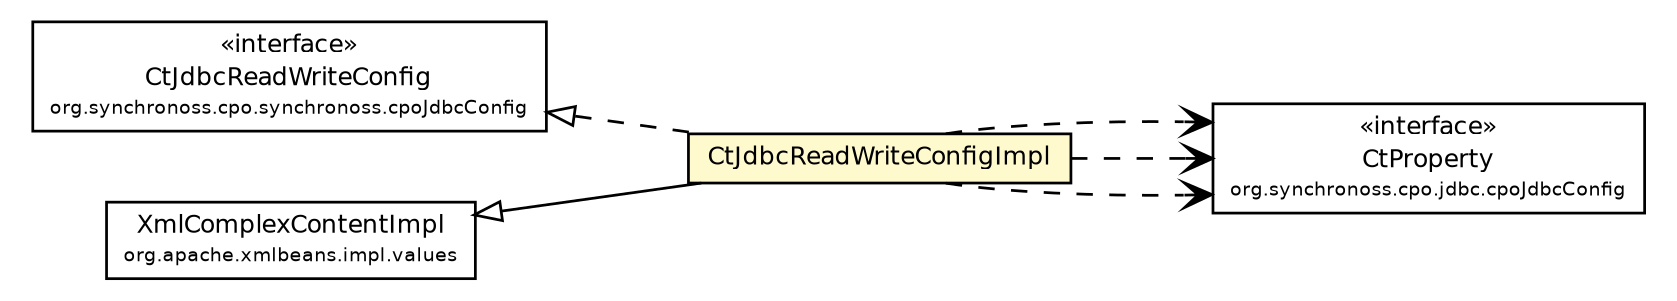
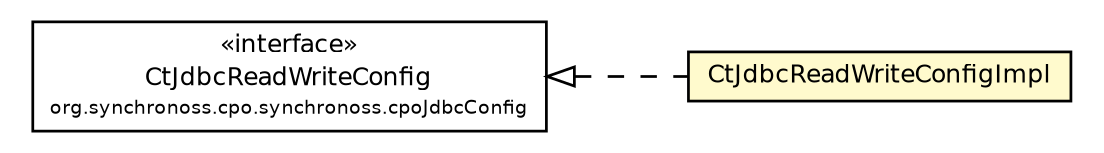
(1429, 158) -> none
(290, 240) -> none
